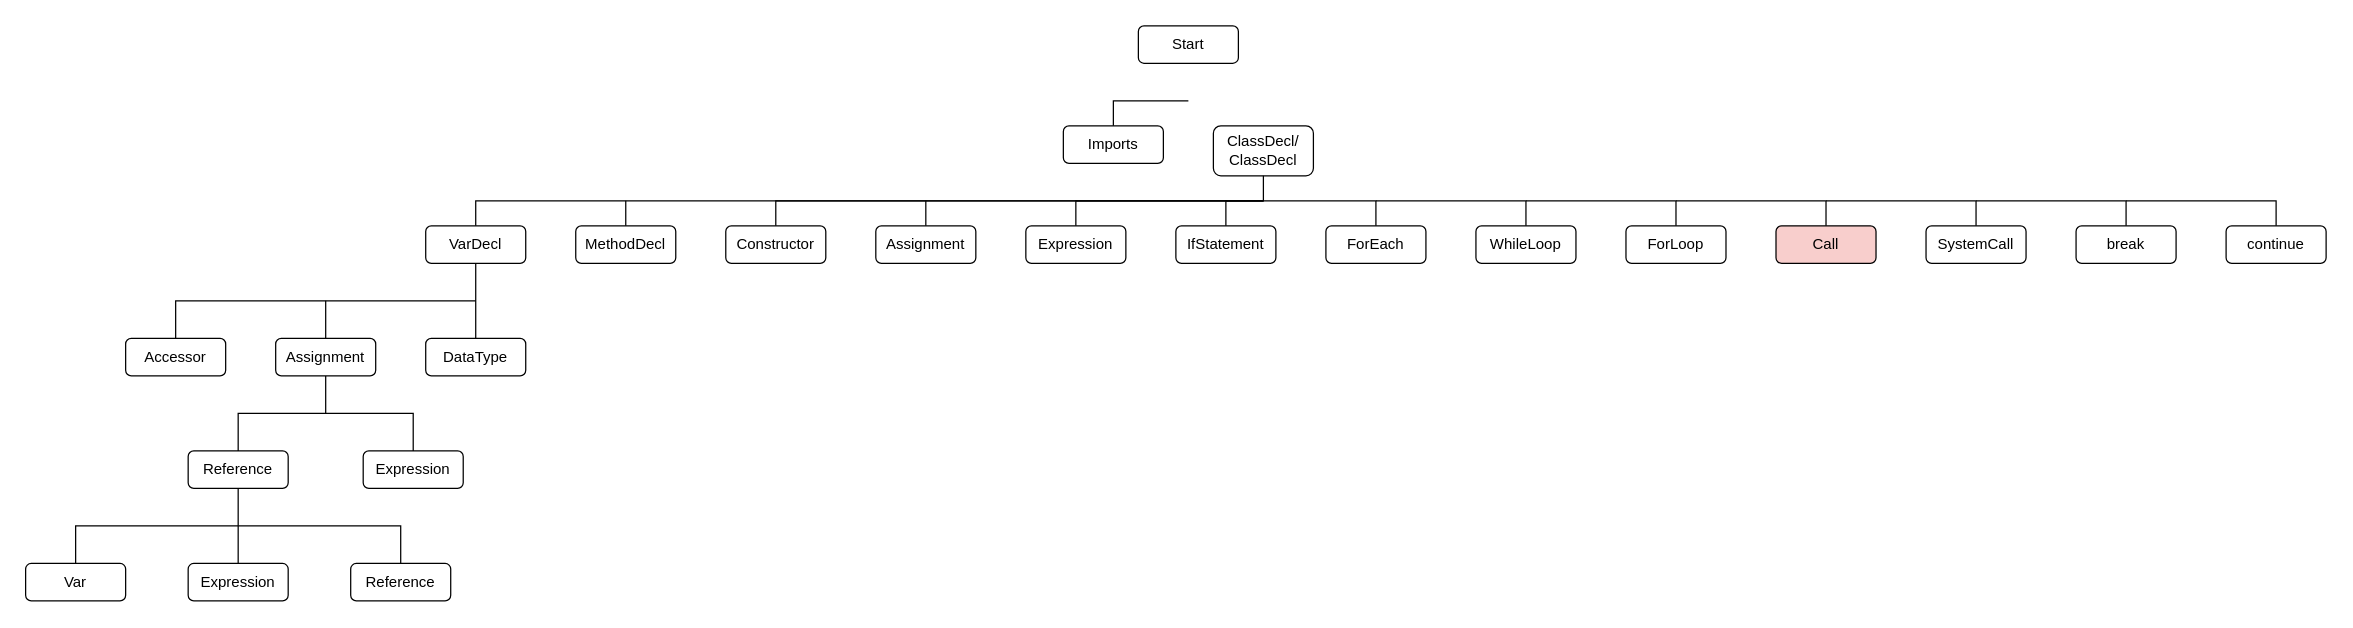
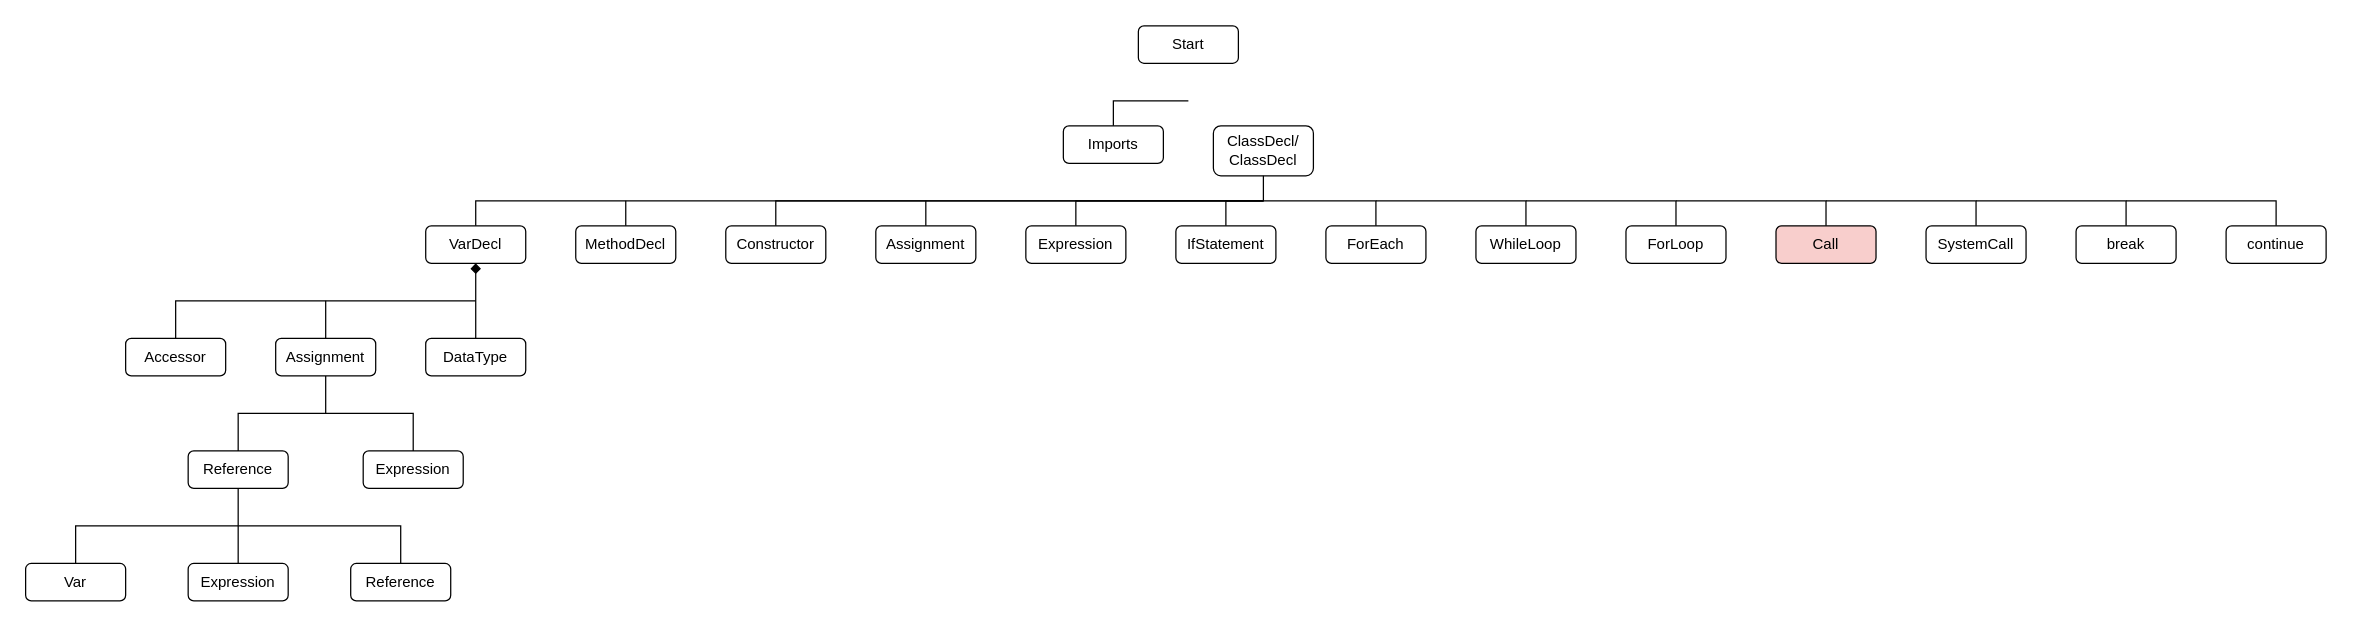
(476, 269) -> (476, 274)
